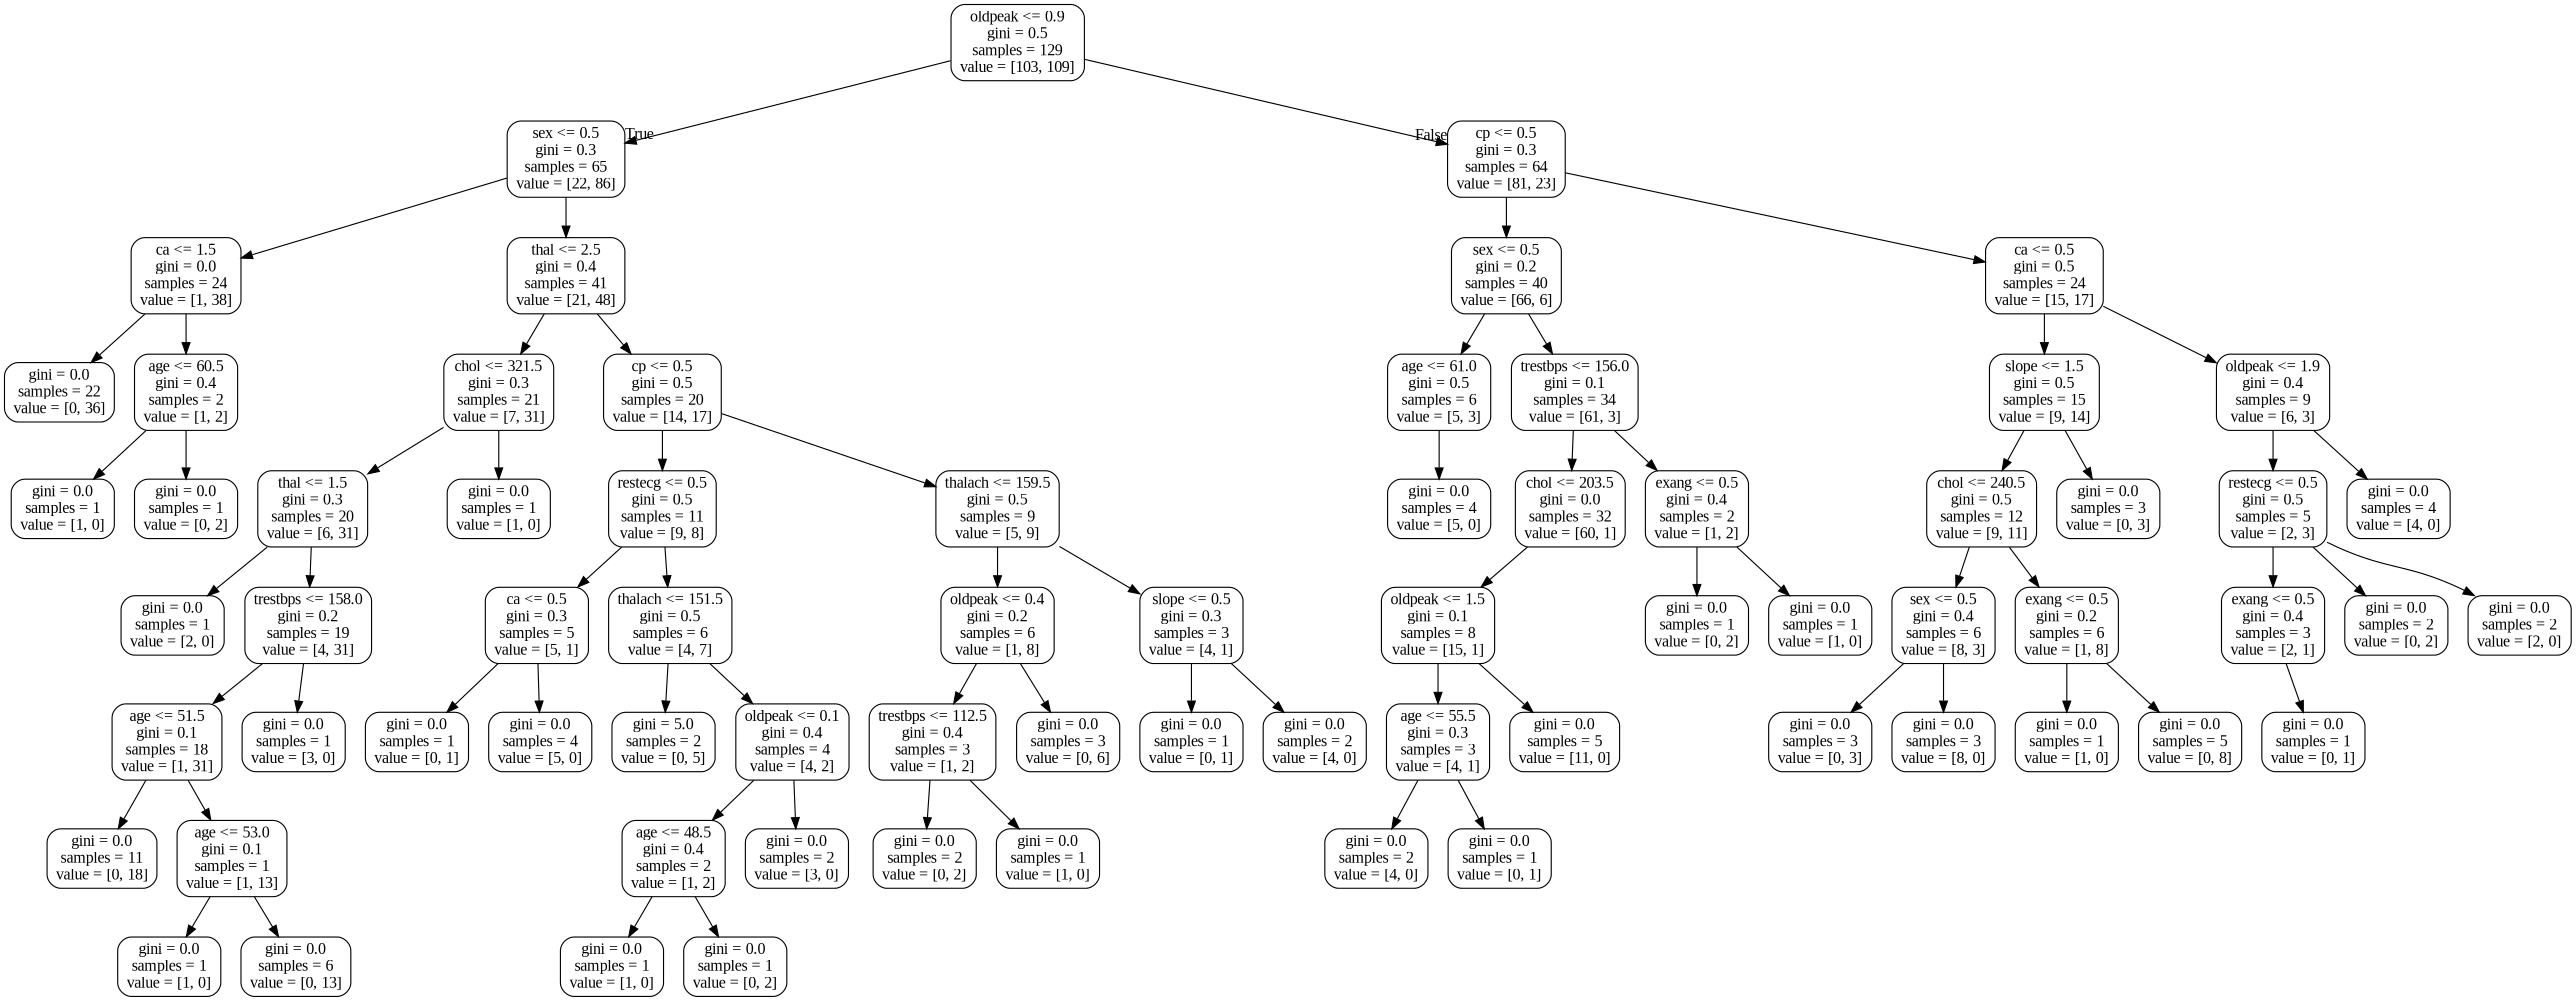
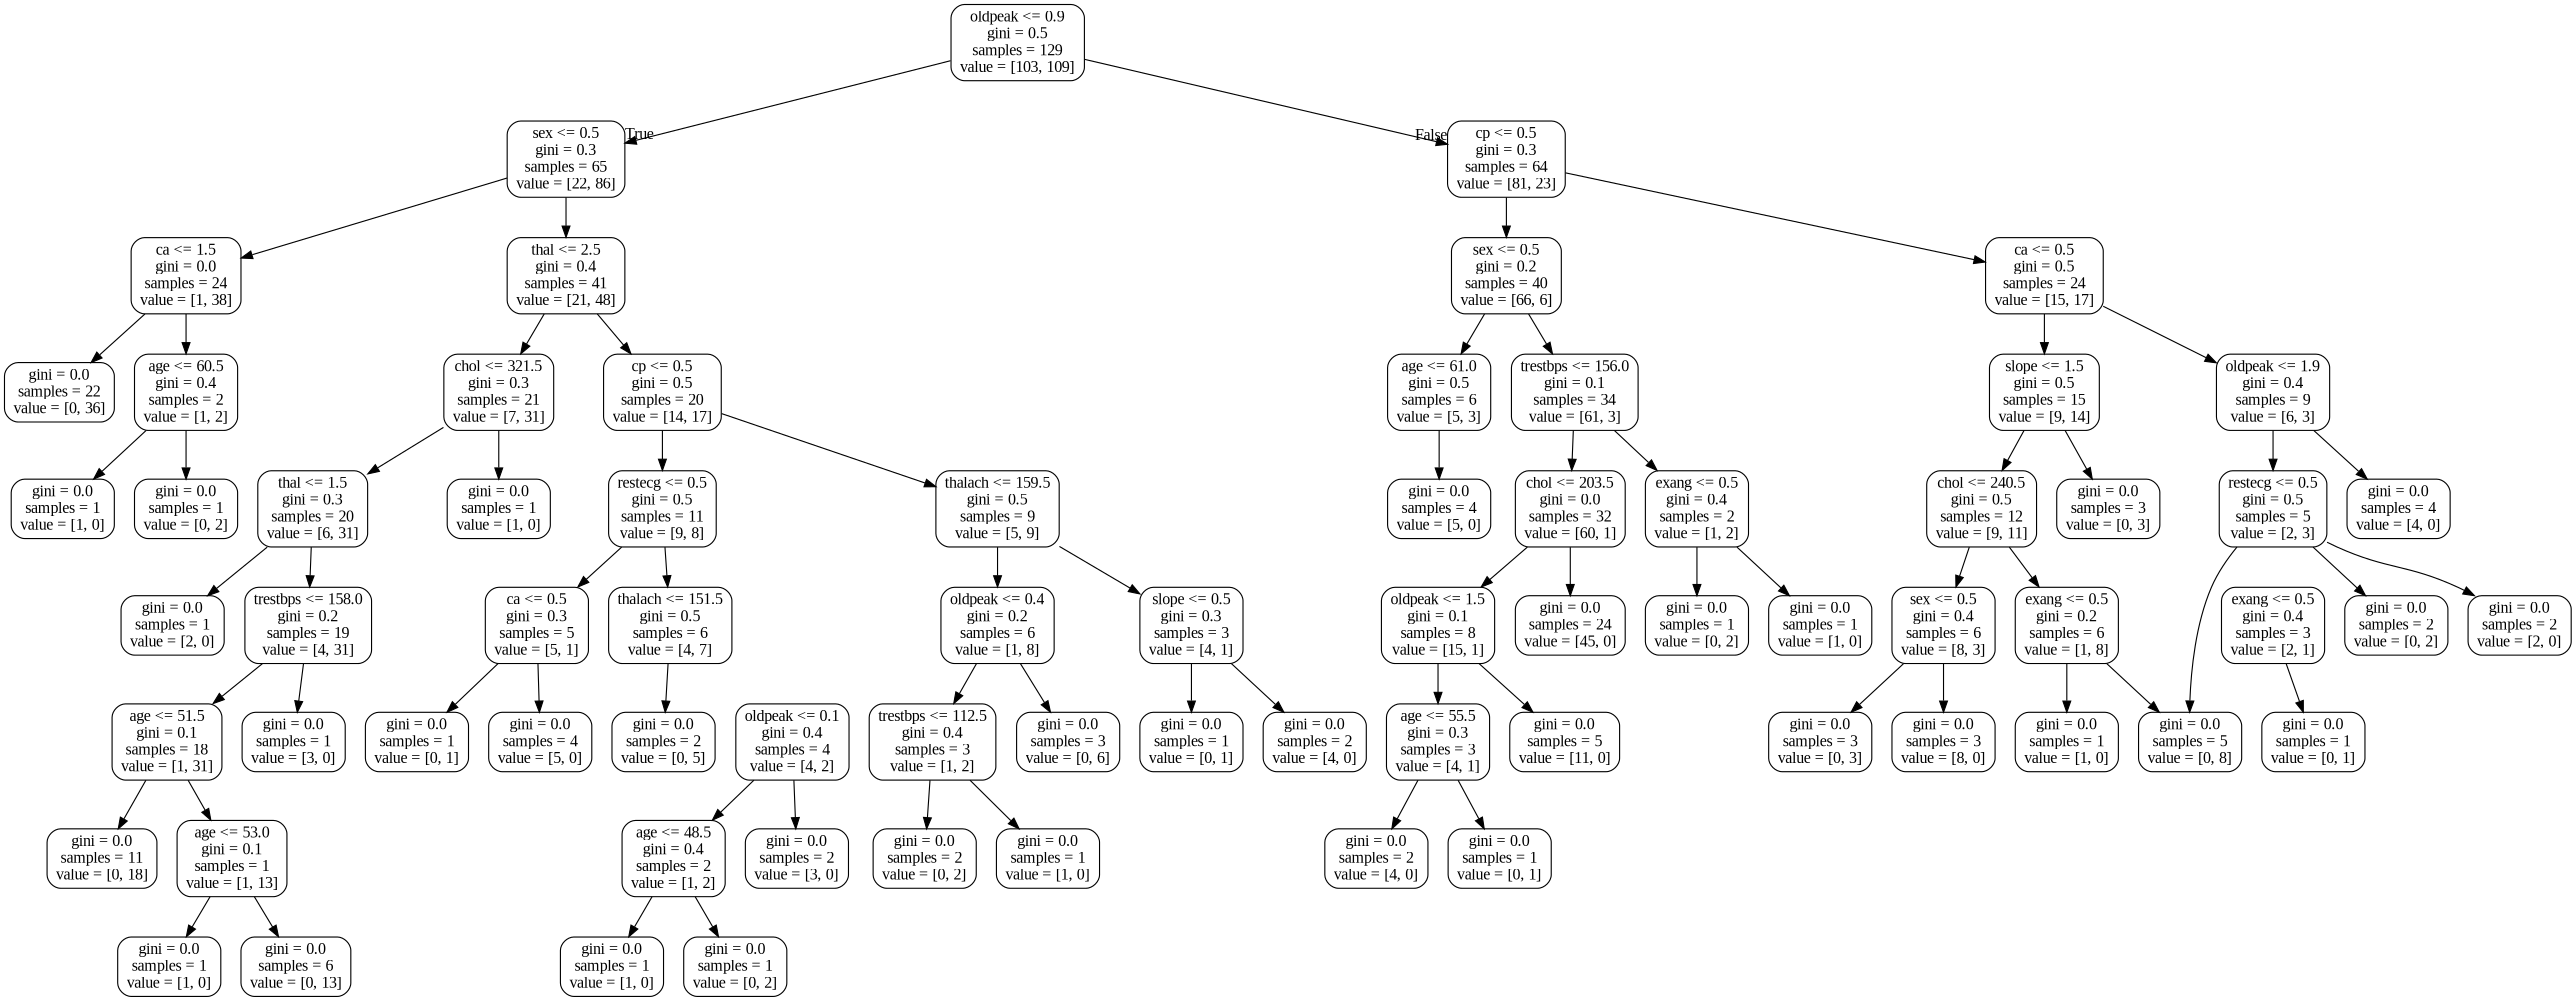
(2273, 561) -> (2201, 620)
none -> (1570, 625)
(727, 680) -> none
(664, 742) -> (664, 742)
